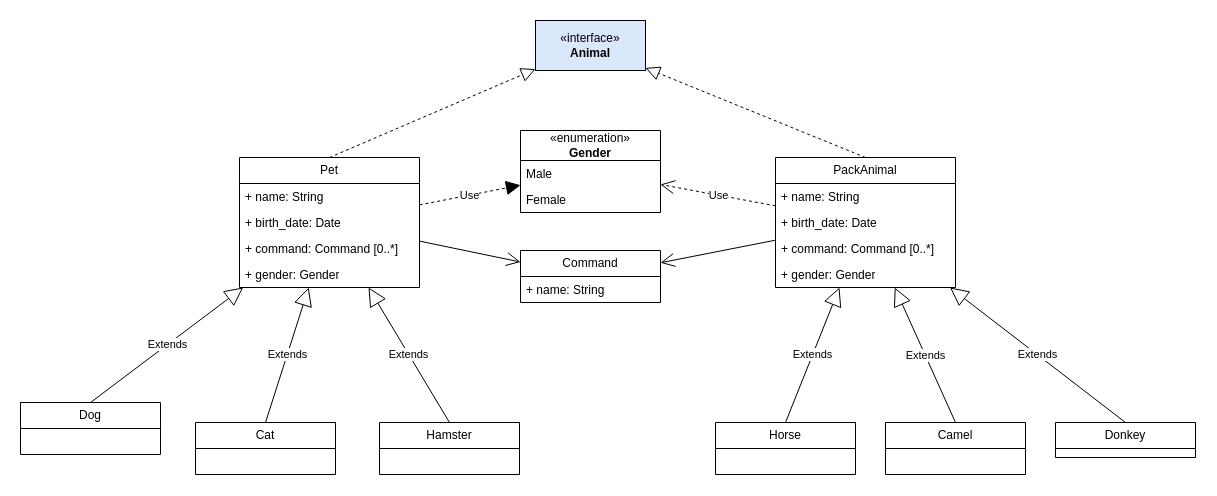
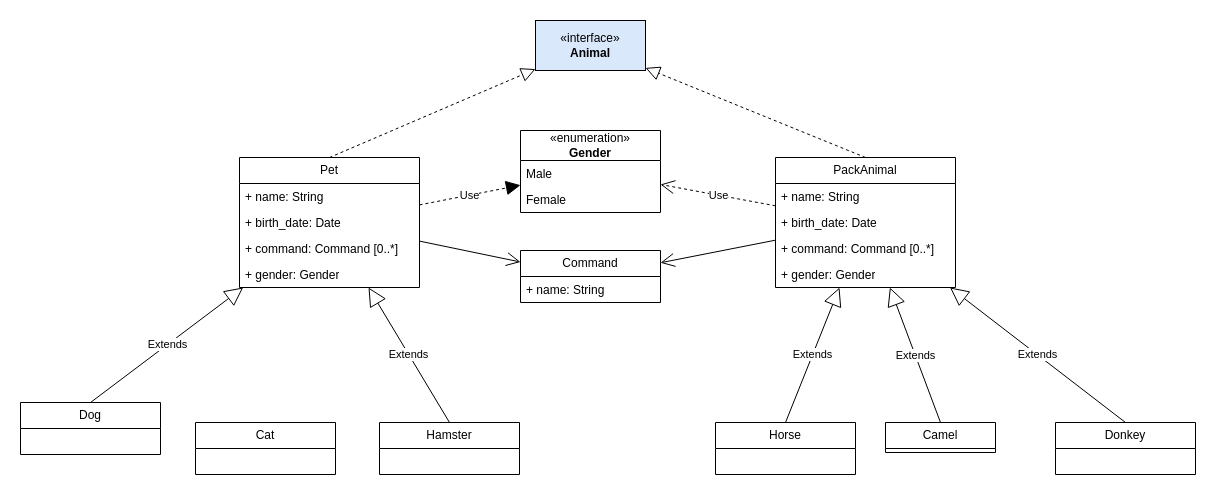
(285, 362) -> none
(1126, 440) -> (1126, 449)
(956, 449) -> (941, 438)
